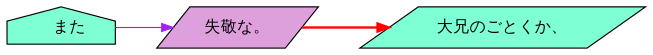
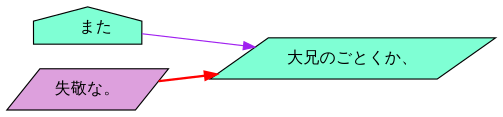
(138, 28) -> (193, 40)
